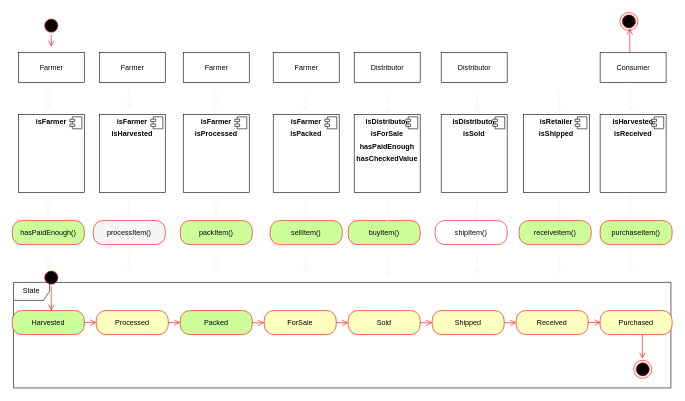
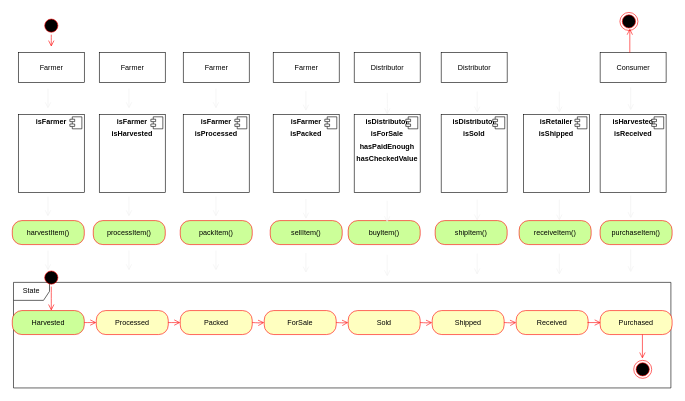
(48, 233) -> (48, 233)
(129, 233) -> (129, 233)
(471, 233) -> (471, 233)
(216, 323) -> (216, 323)
